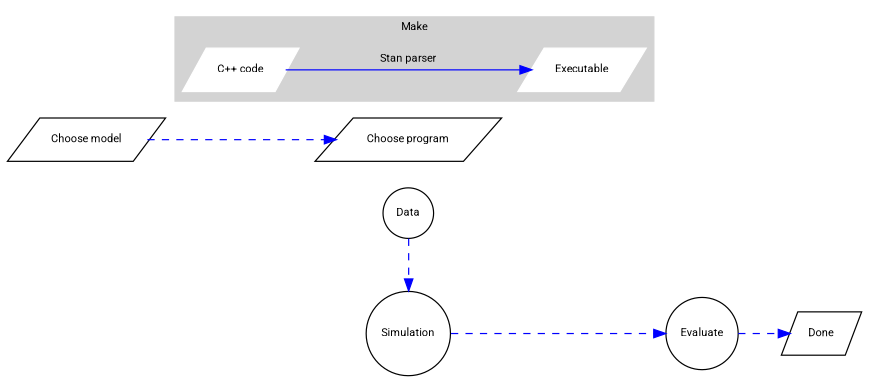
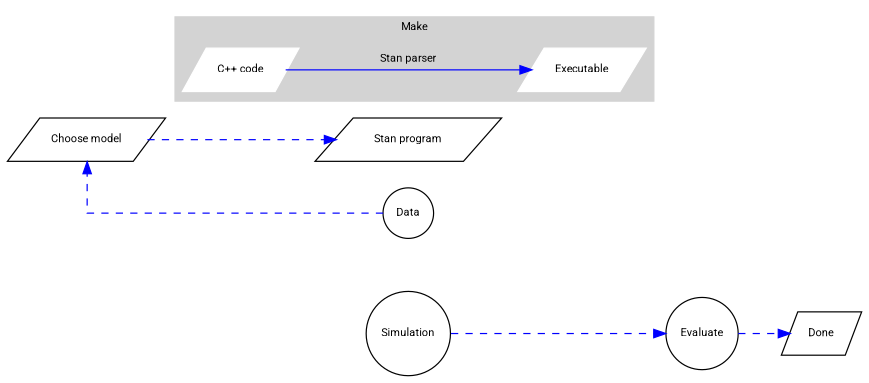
(408, 140) -> (408, 140)
(409, 259) -> (215, 213)
